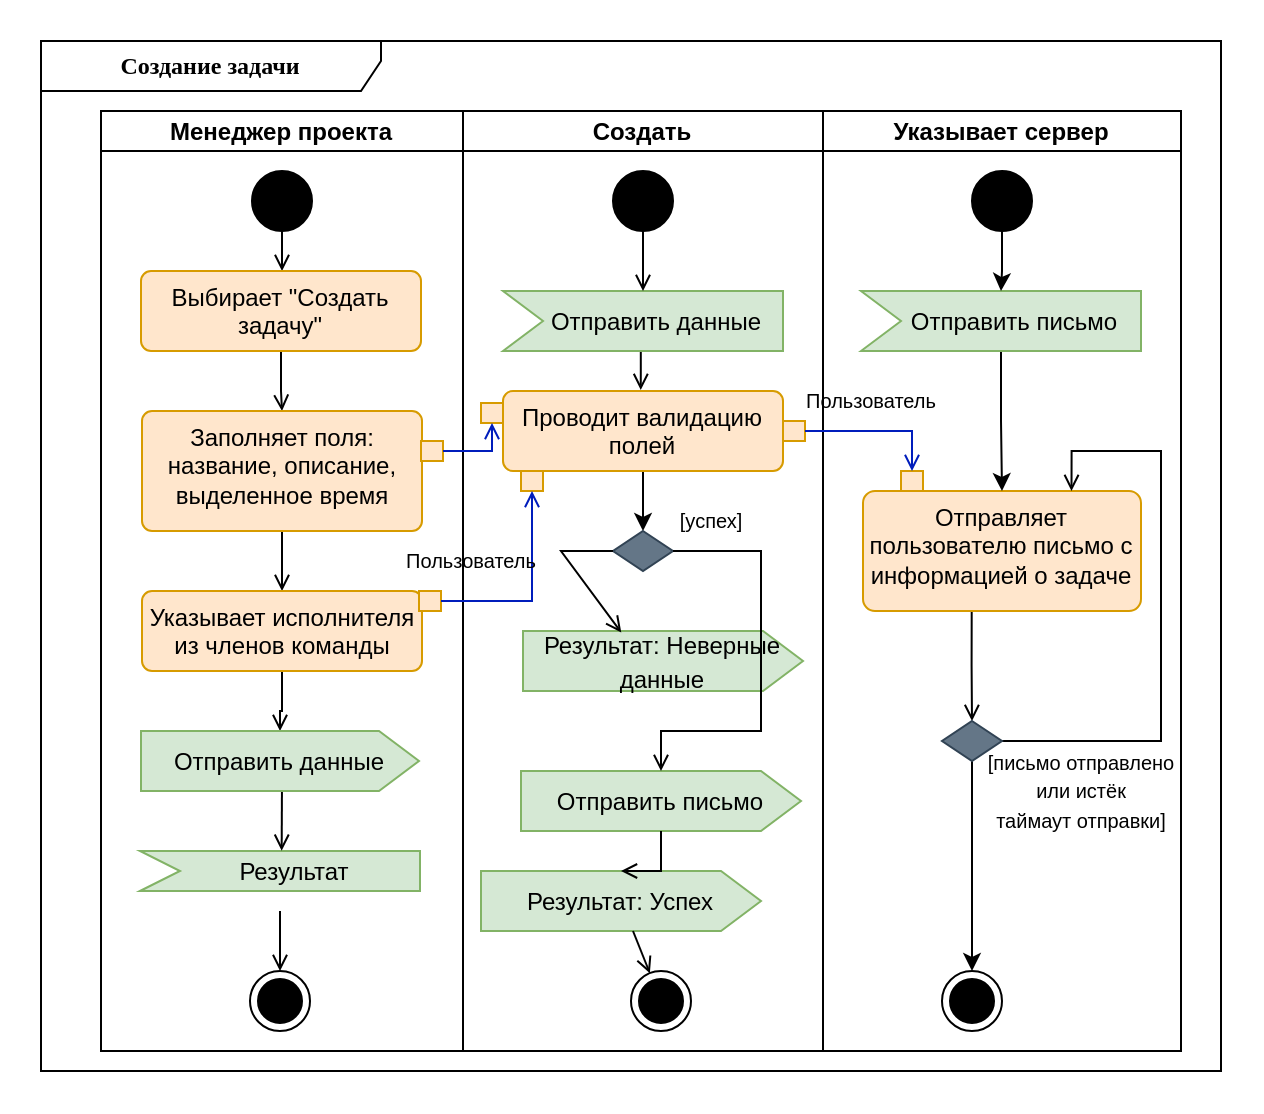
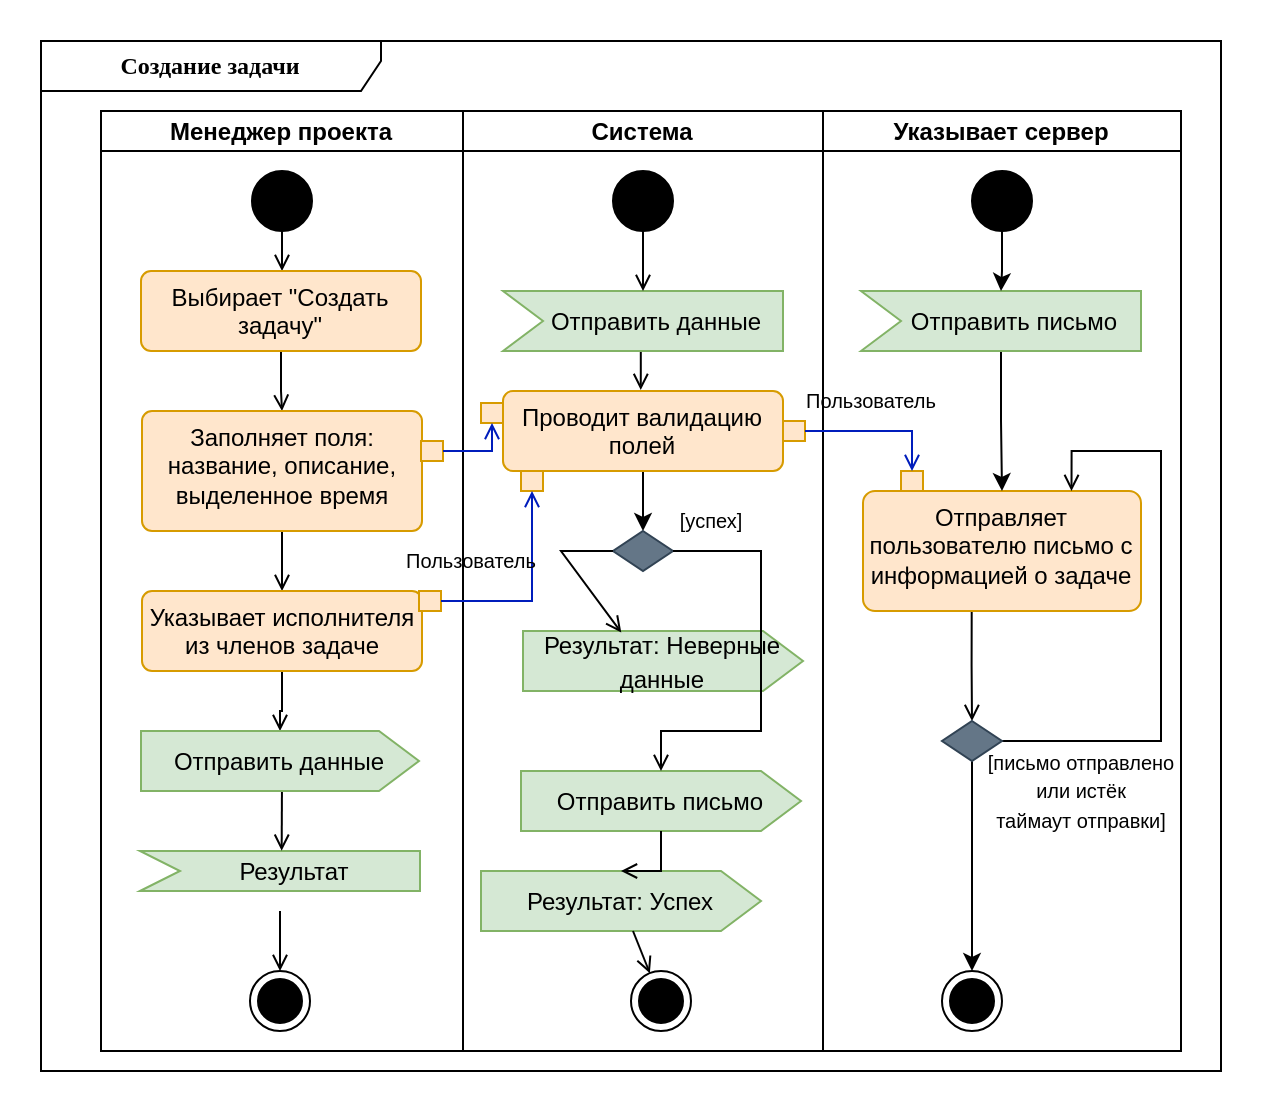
(642, 132) -> (642, 132)
(283, 634) -> (283, 634)
